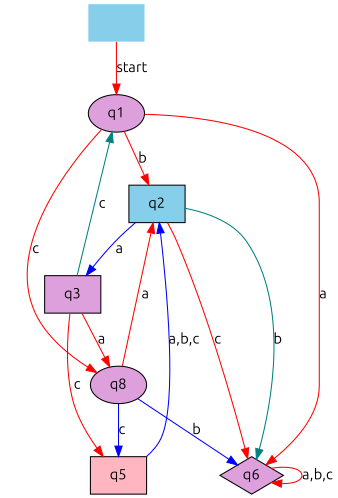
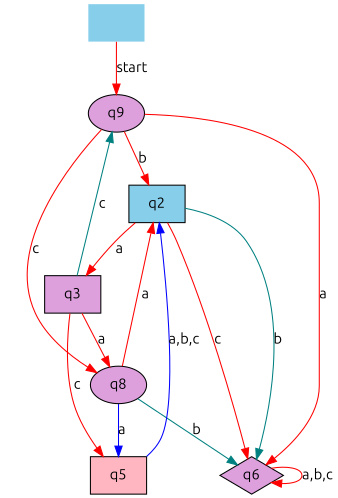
(116, 113) -> (116, 113)
(113, 244) -> (113, 244)
(183, 429) -> (183, 429)
(122, 430) -> (122, 430)
